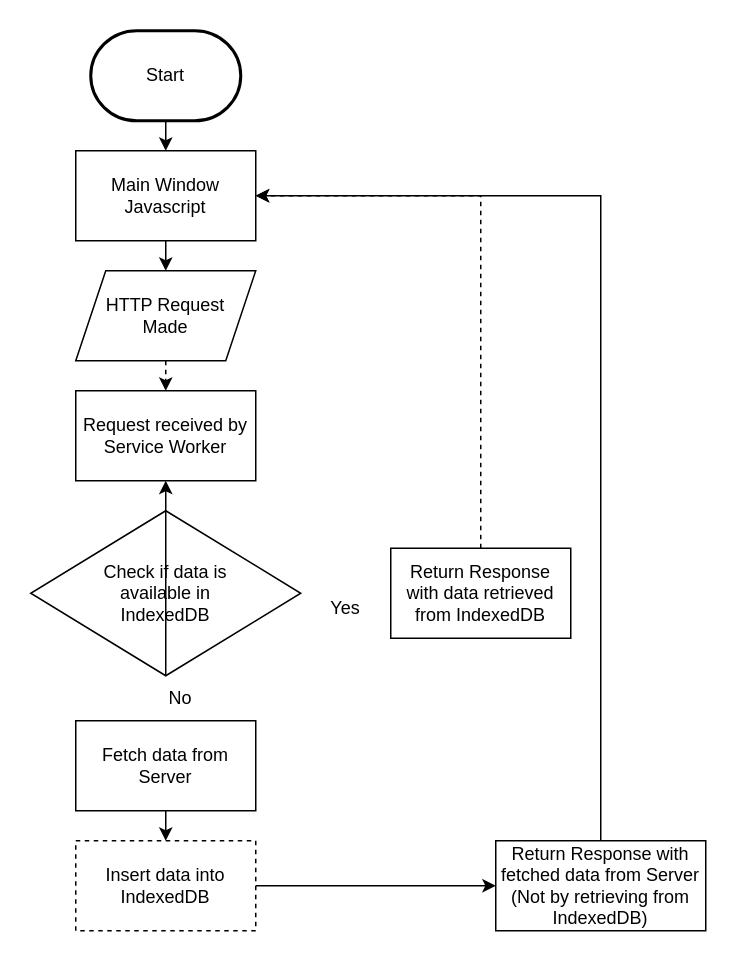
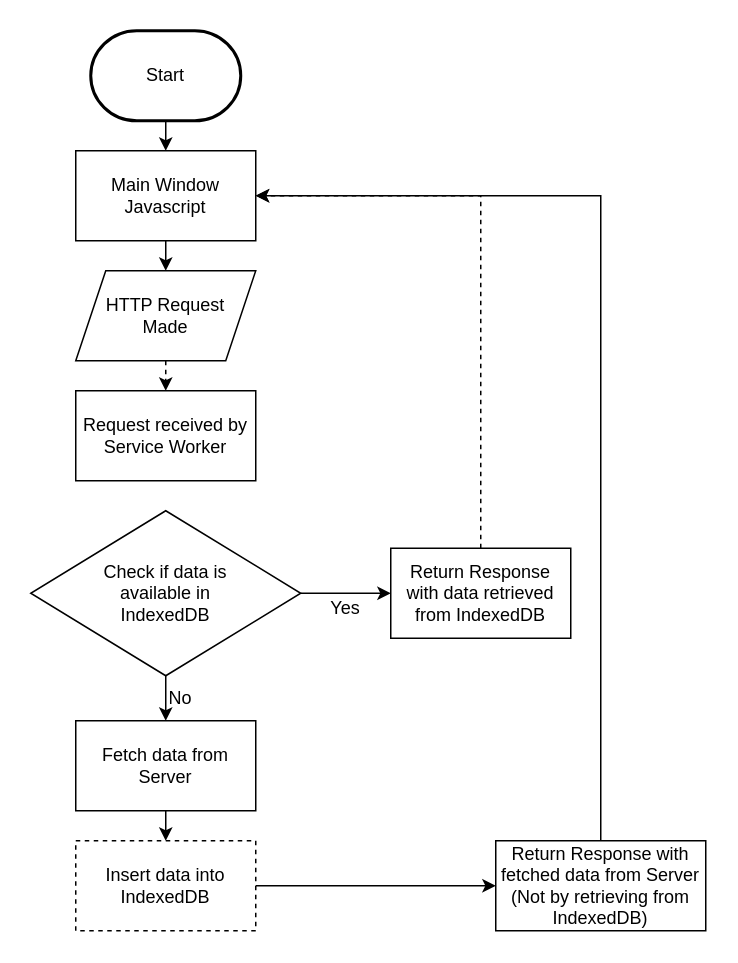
none -> (341, 593)
(166, 626) -> (166, 693)
